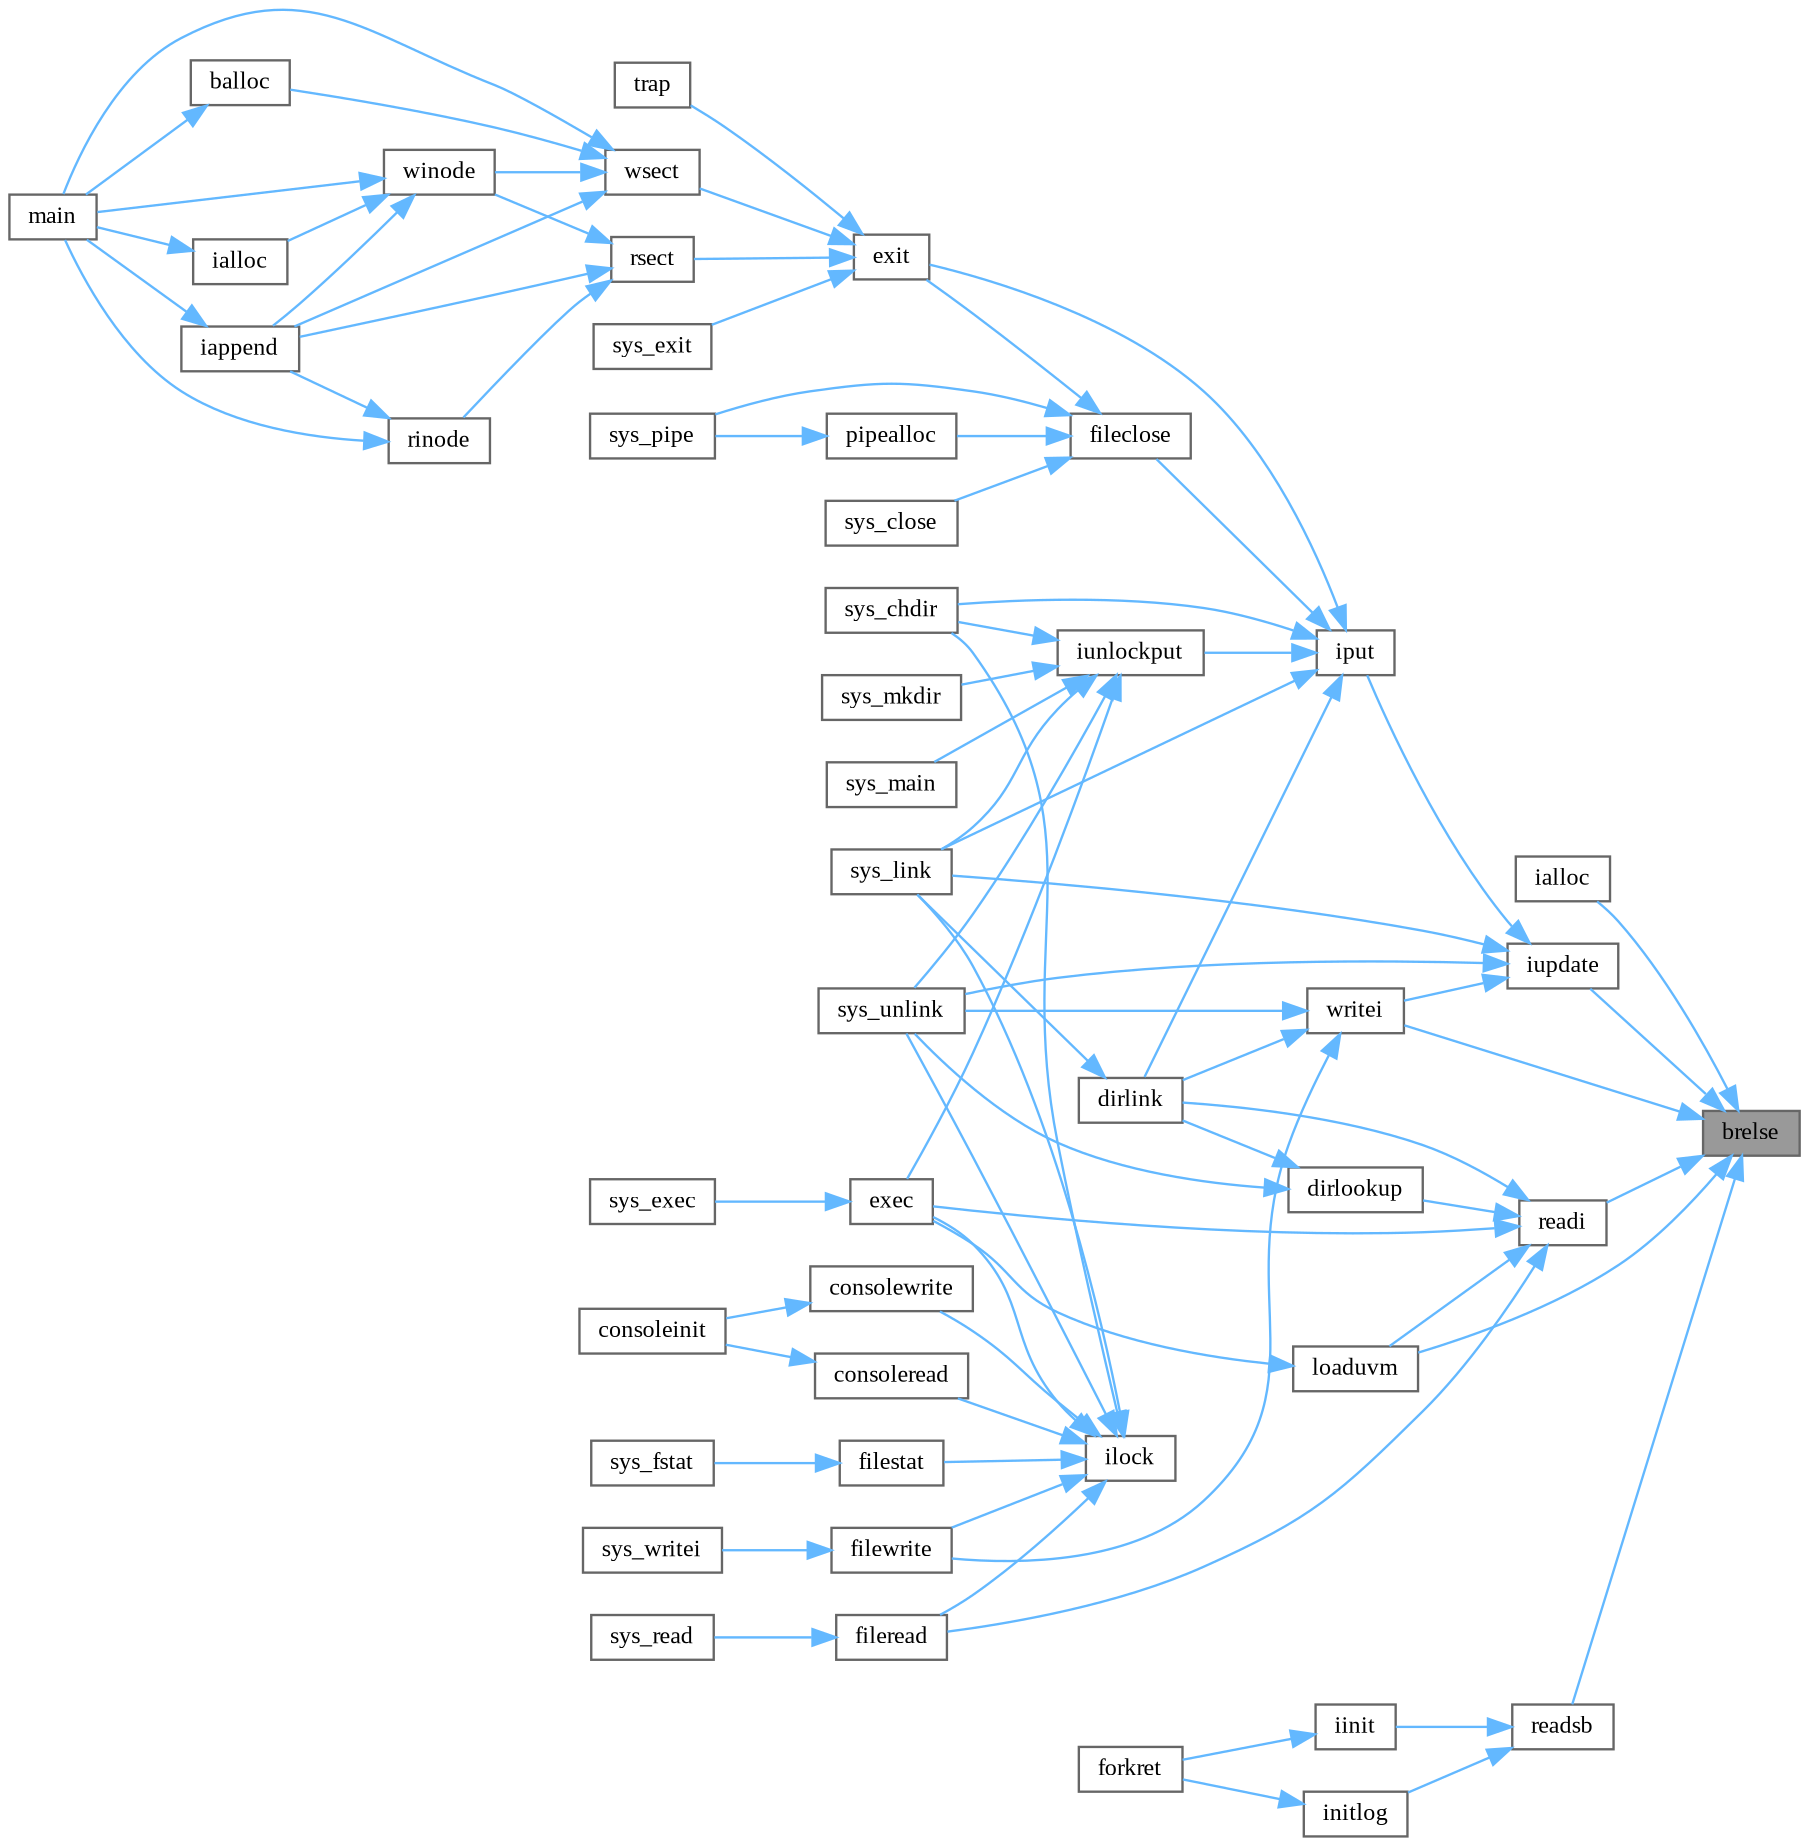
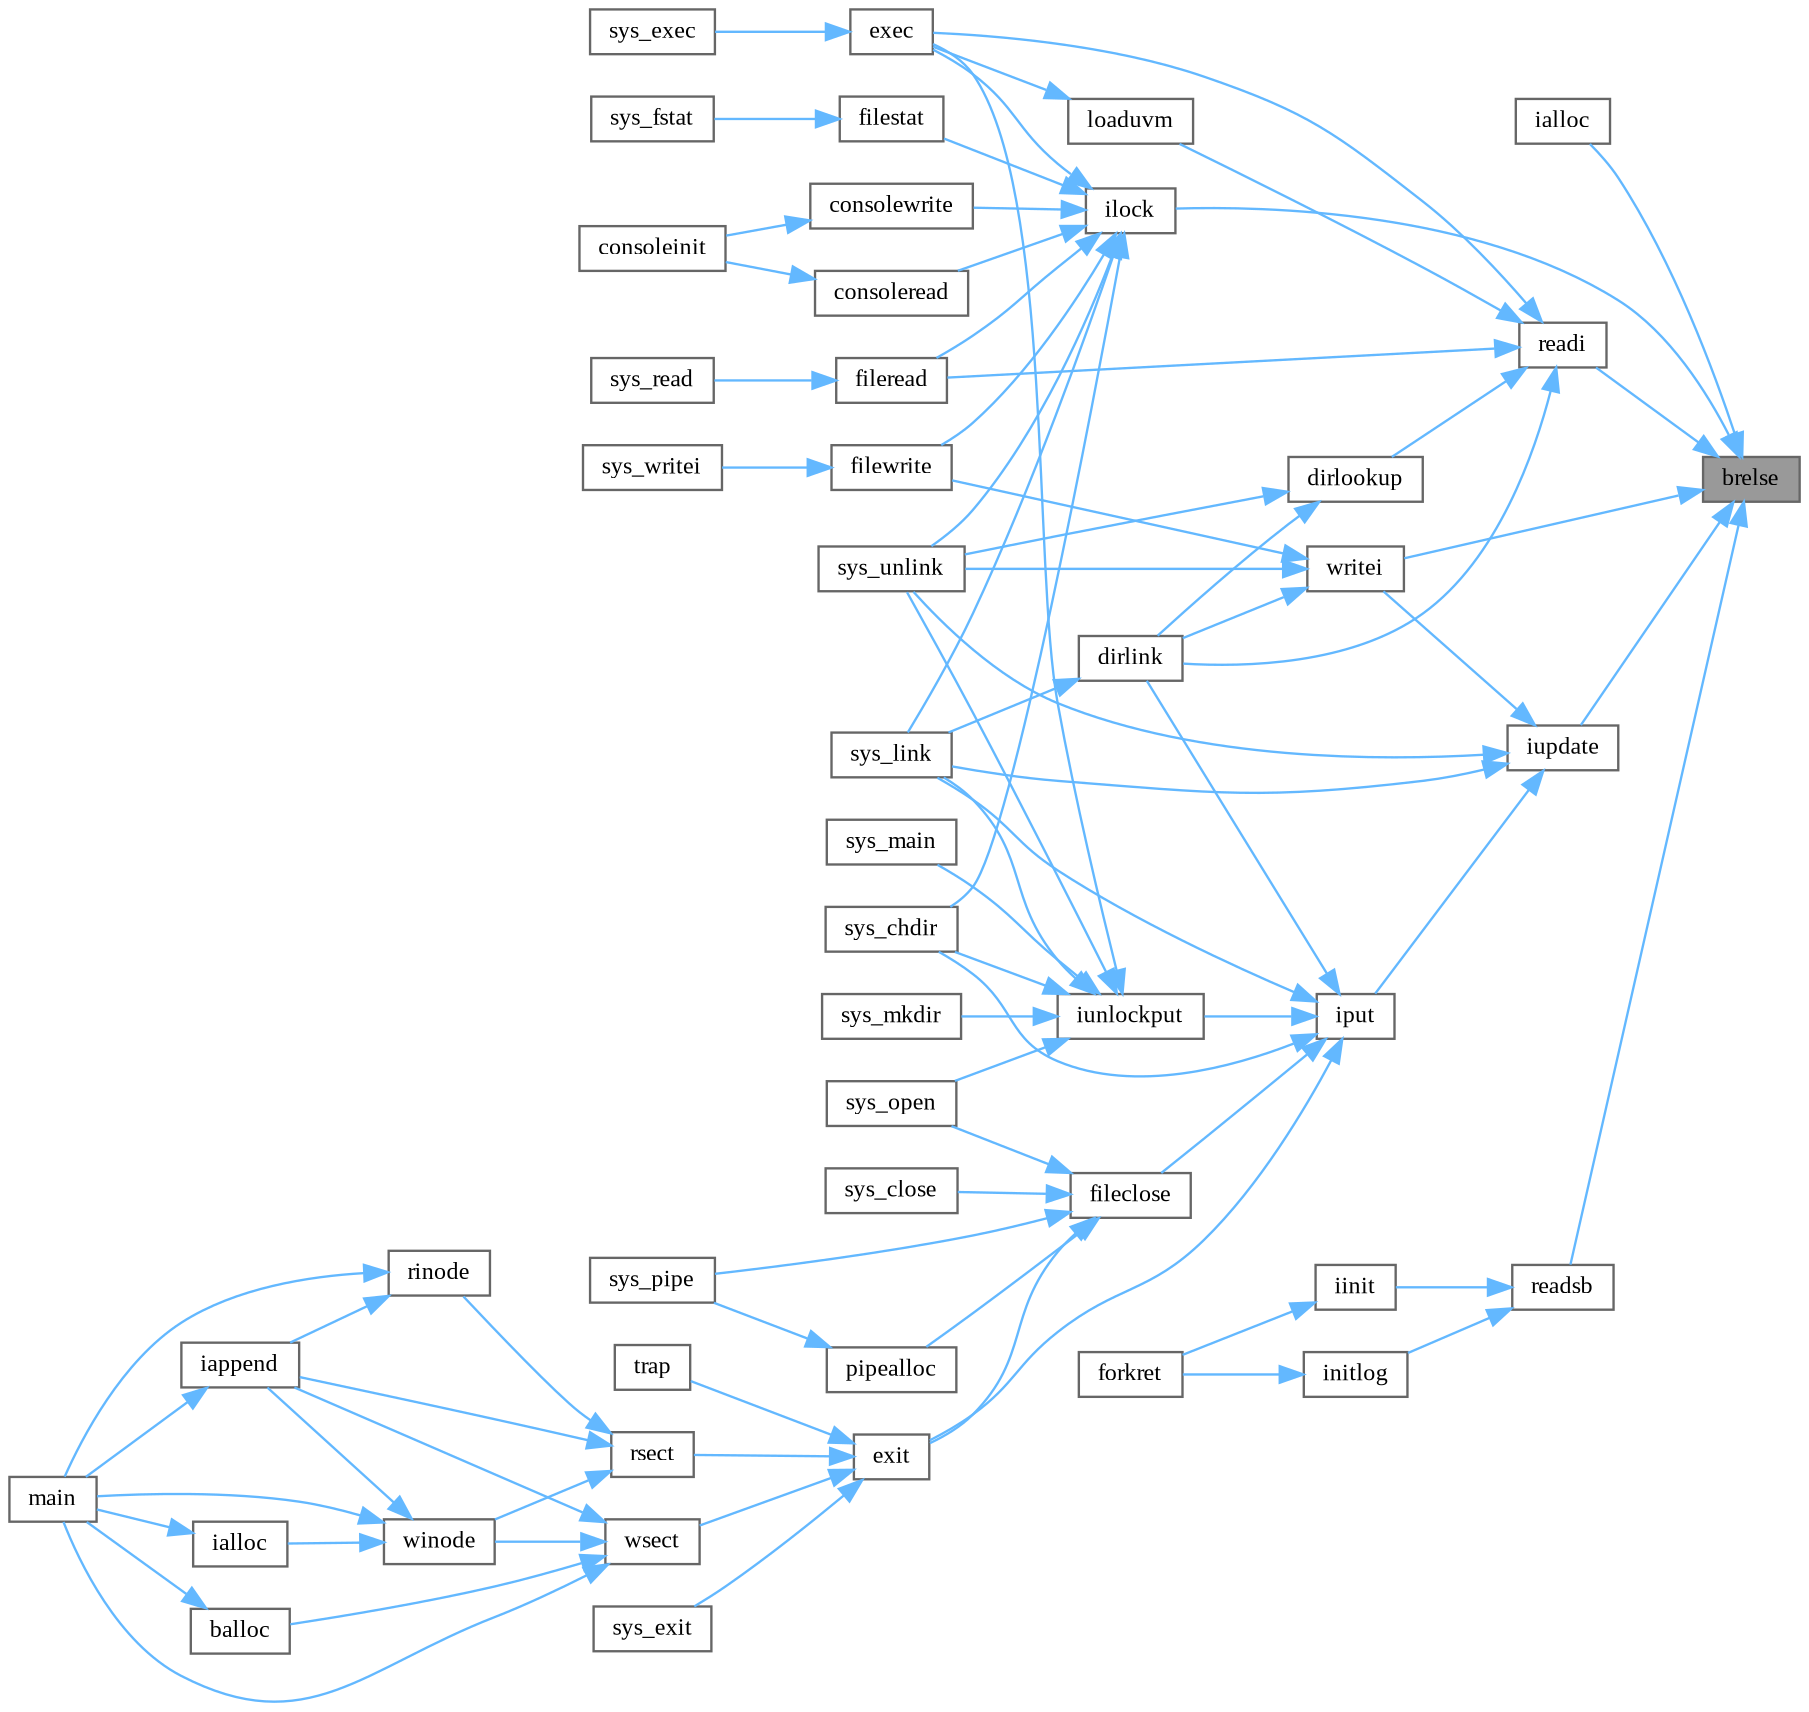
none -> (892, 1104)
(1582, 1287) -> (1505, 249)
